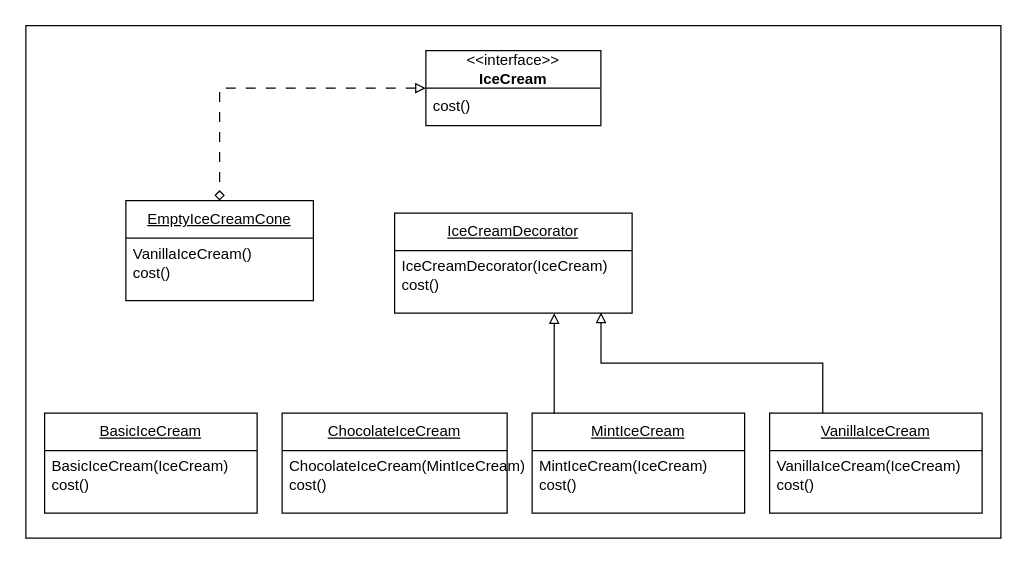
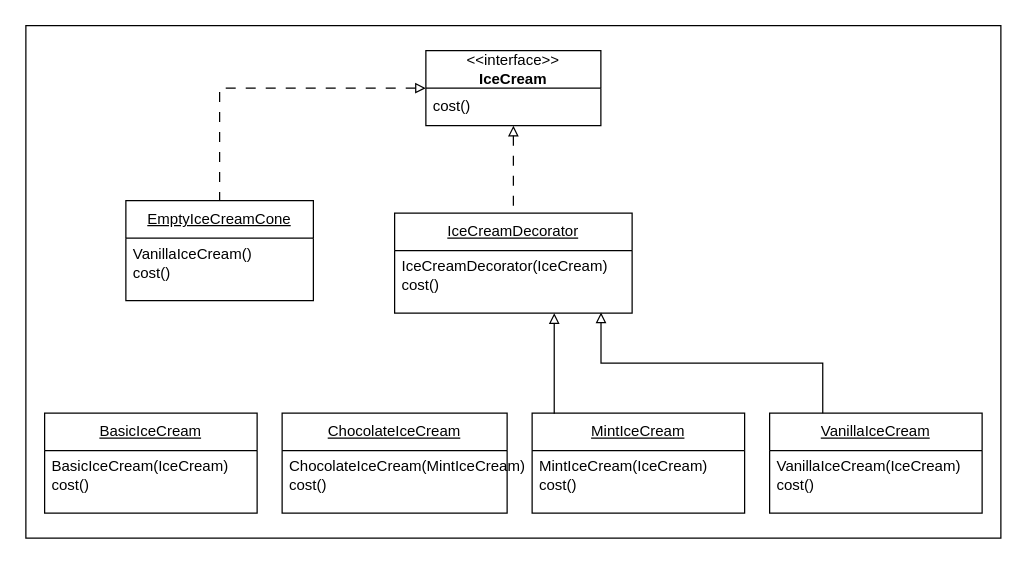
none -> (513, 174)
(219, 189) -> (219, 193)
